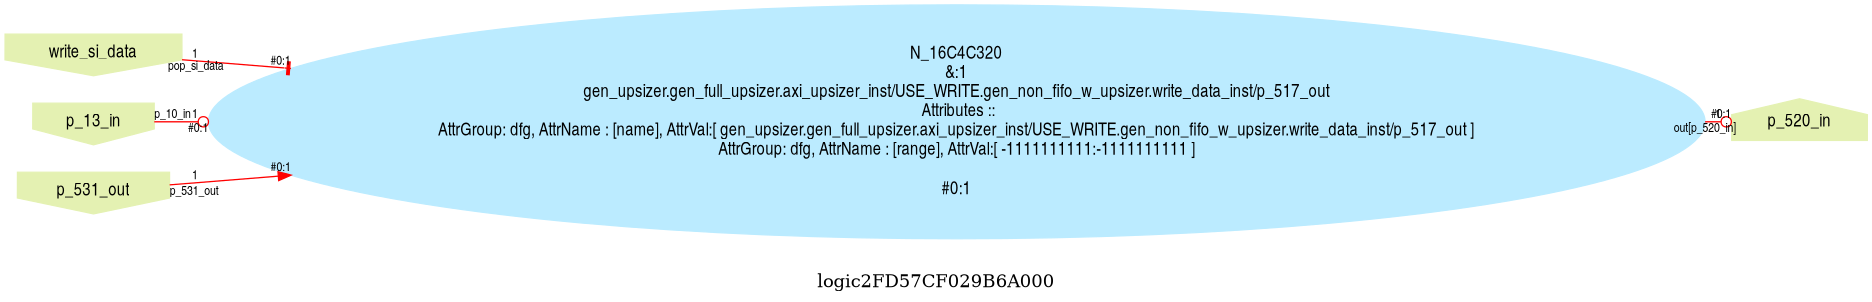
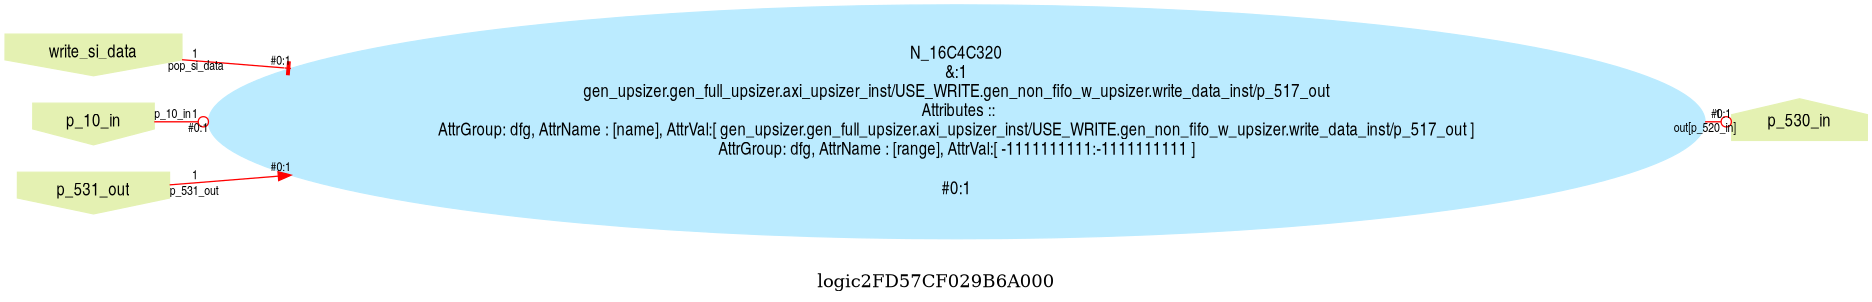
(93, 122) -> (93, 122)
(1800, 122) -> (1800, 122)
